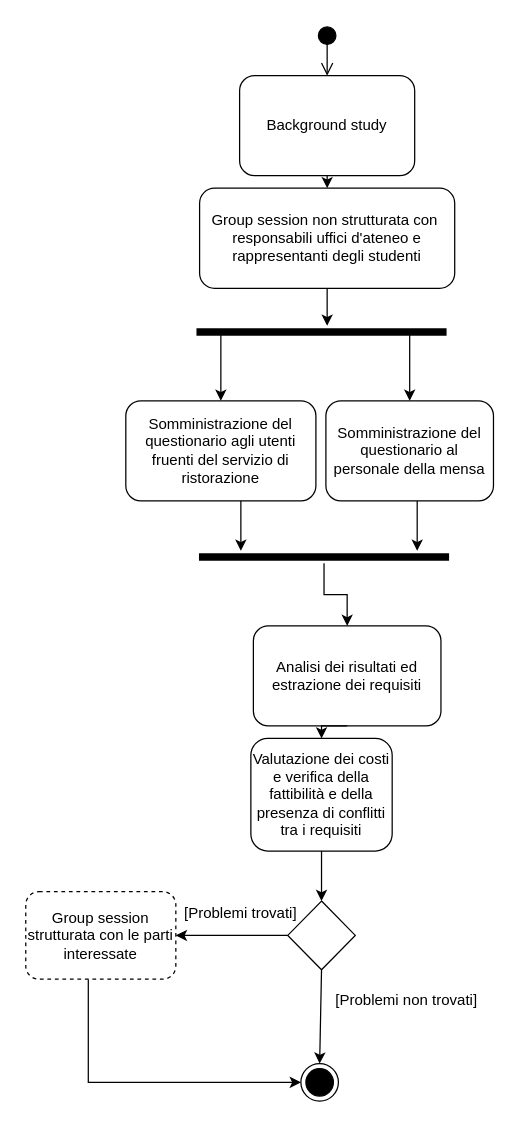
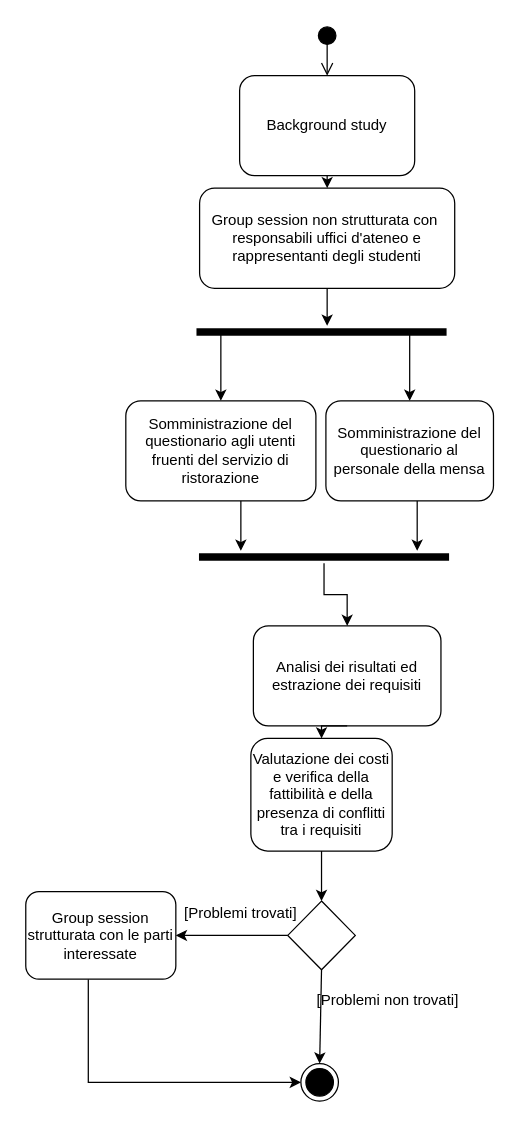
(101, 935) -> (101, 935)
(414, 1001) -> (396, 1001)
